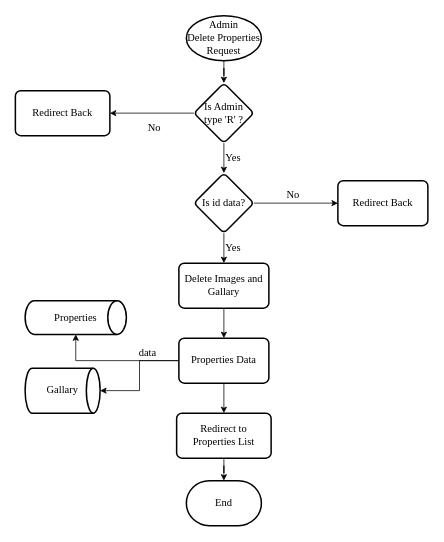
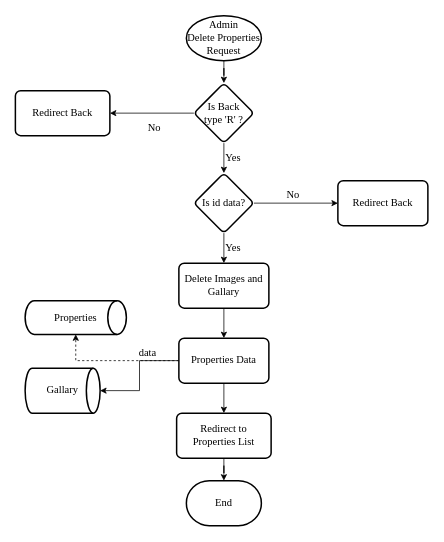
(224, 113) -> (224, 113)
(97, 360) -> (97, 360)
